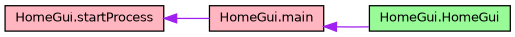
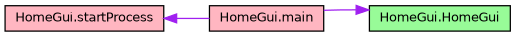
(353, 27) -> (340, 10)
